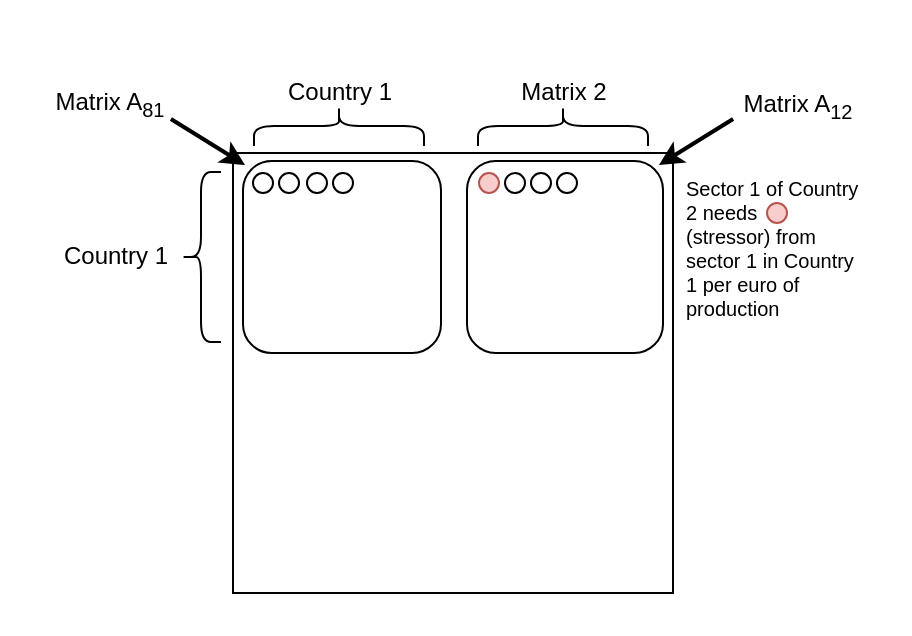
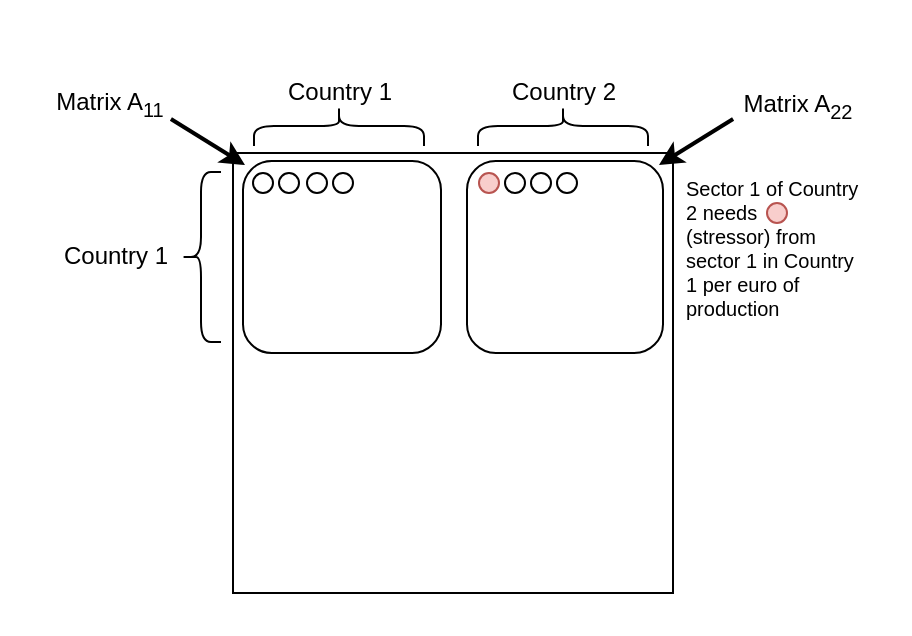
(565, 93) -> (565, 93)
(111, 105) -> (111, 105)
(799, 107) -> (799, 107)
